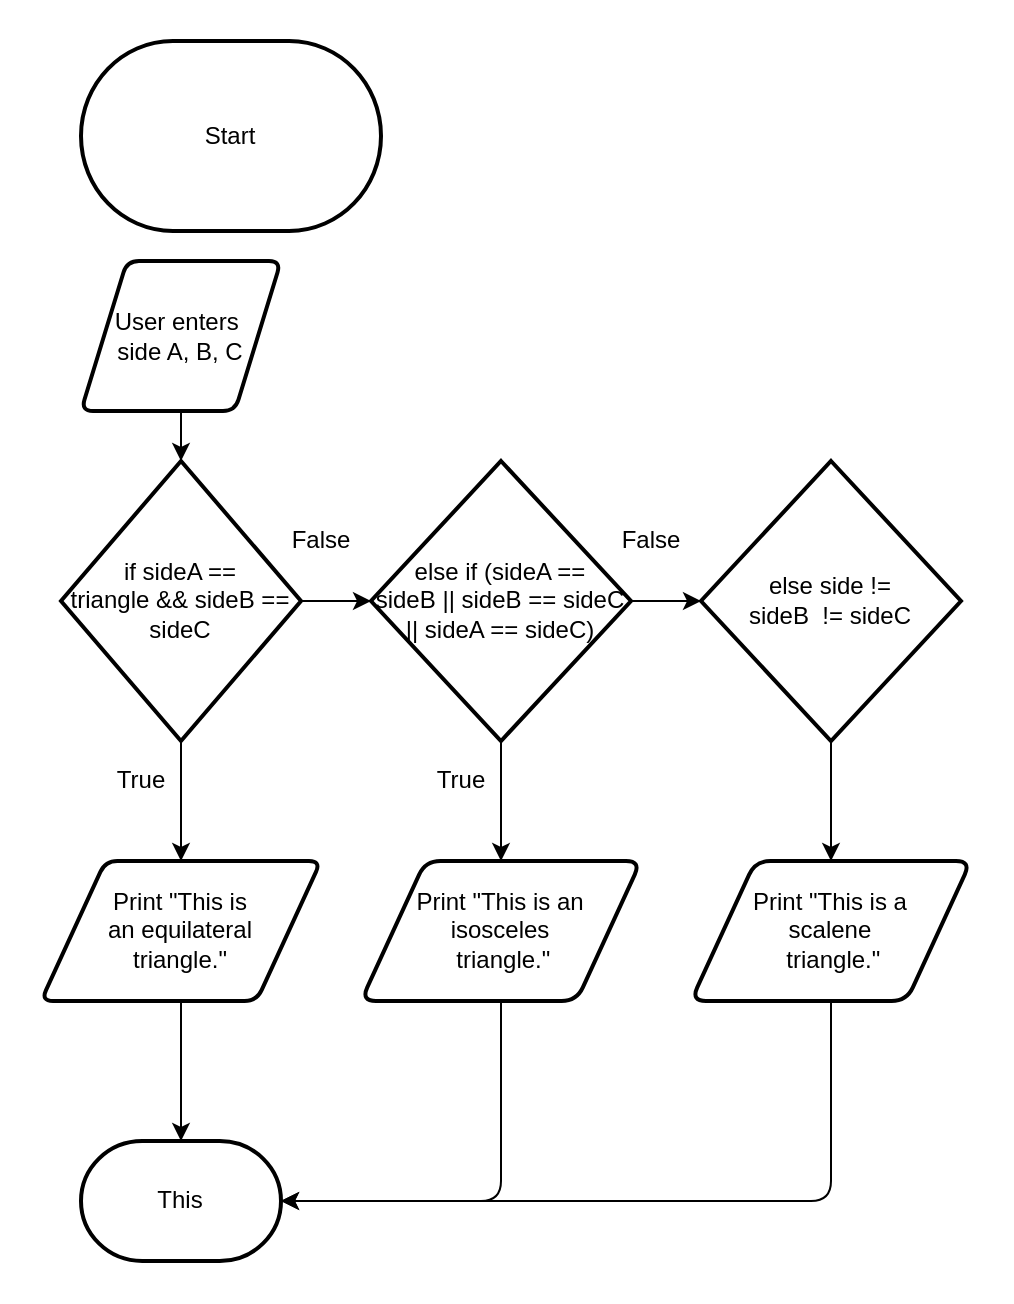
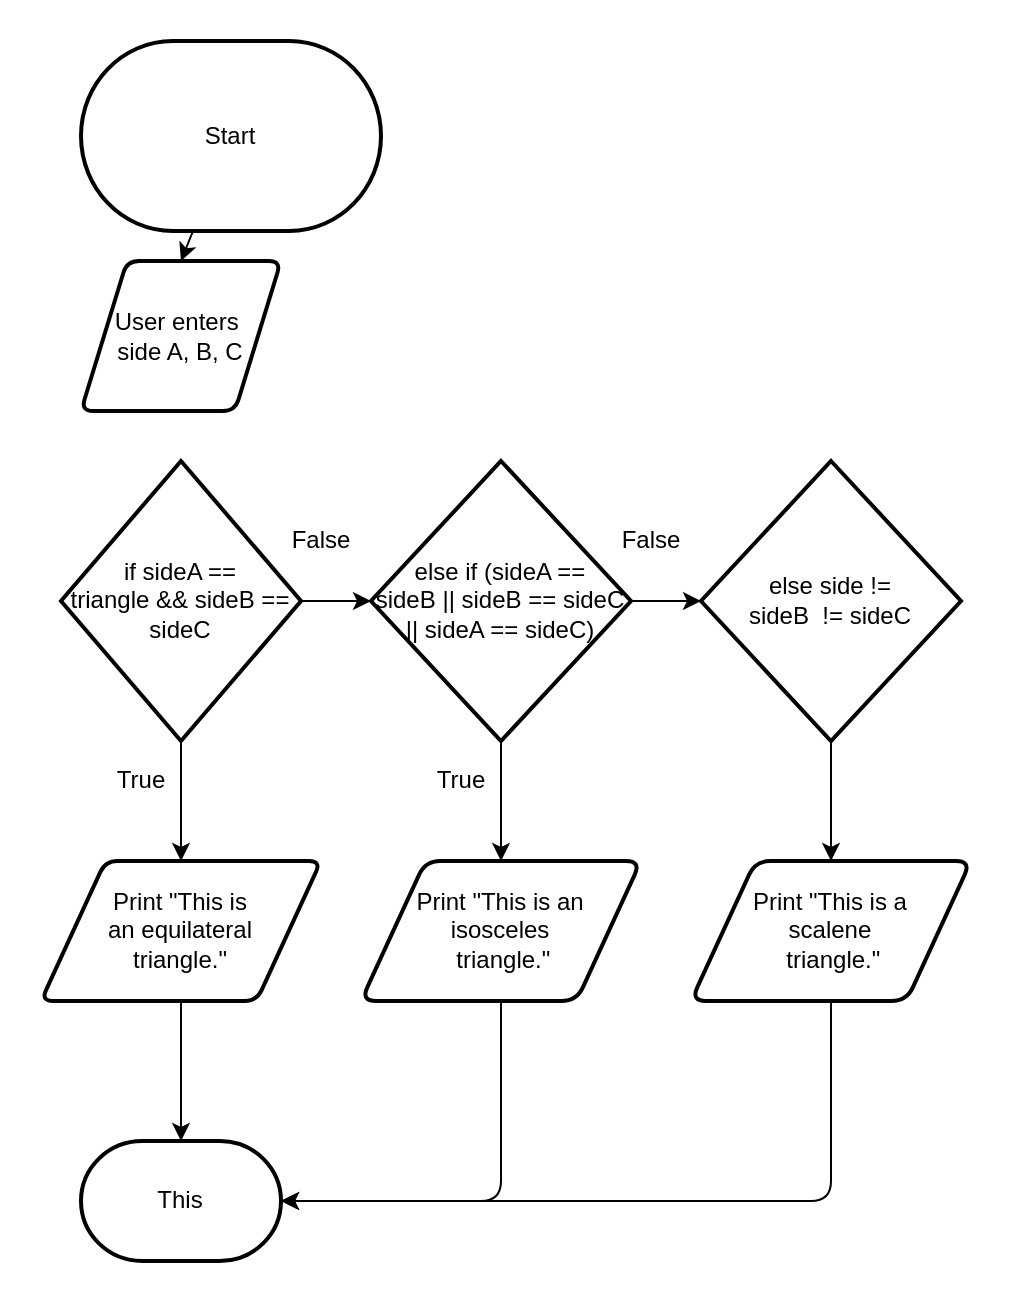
none -> (190, 240)
(181, 429) -> none
